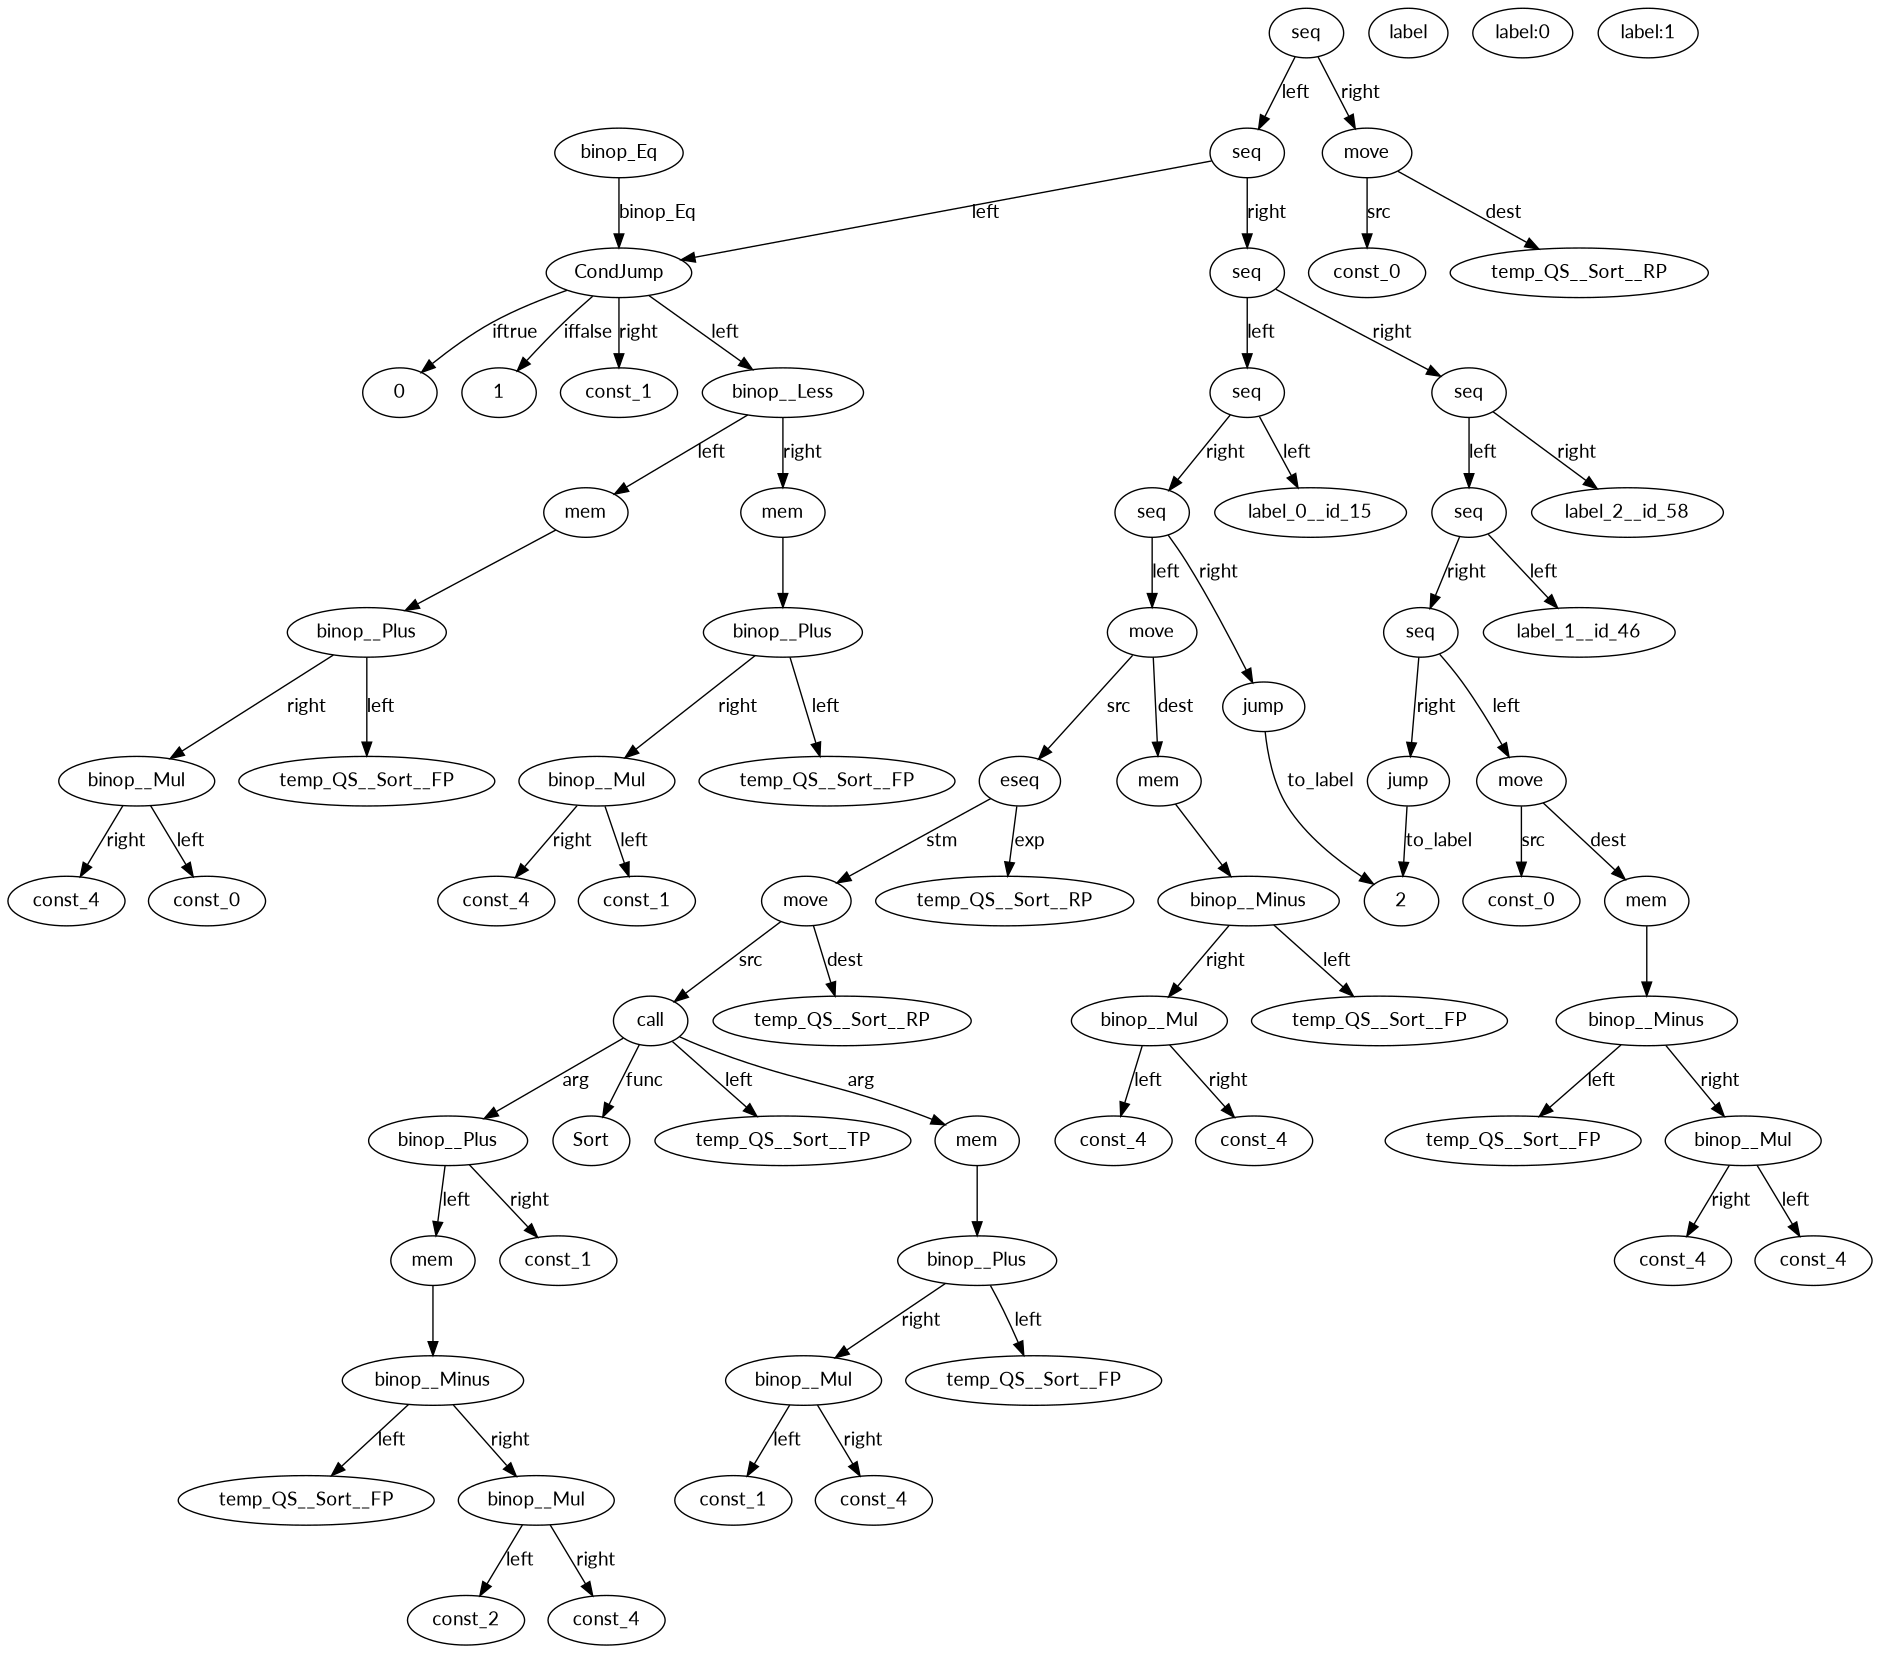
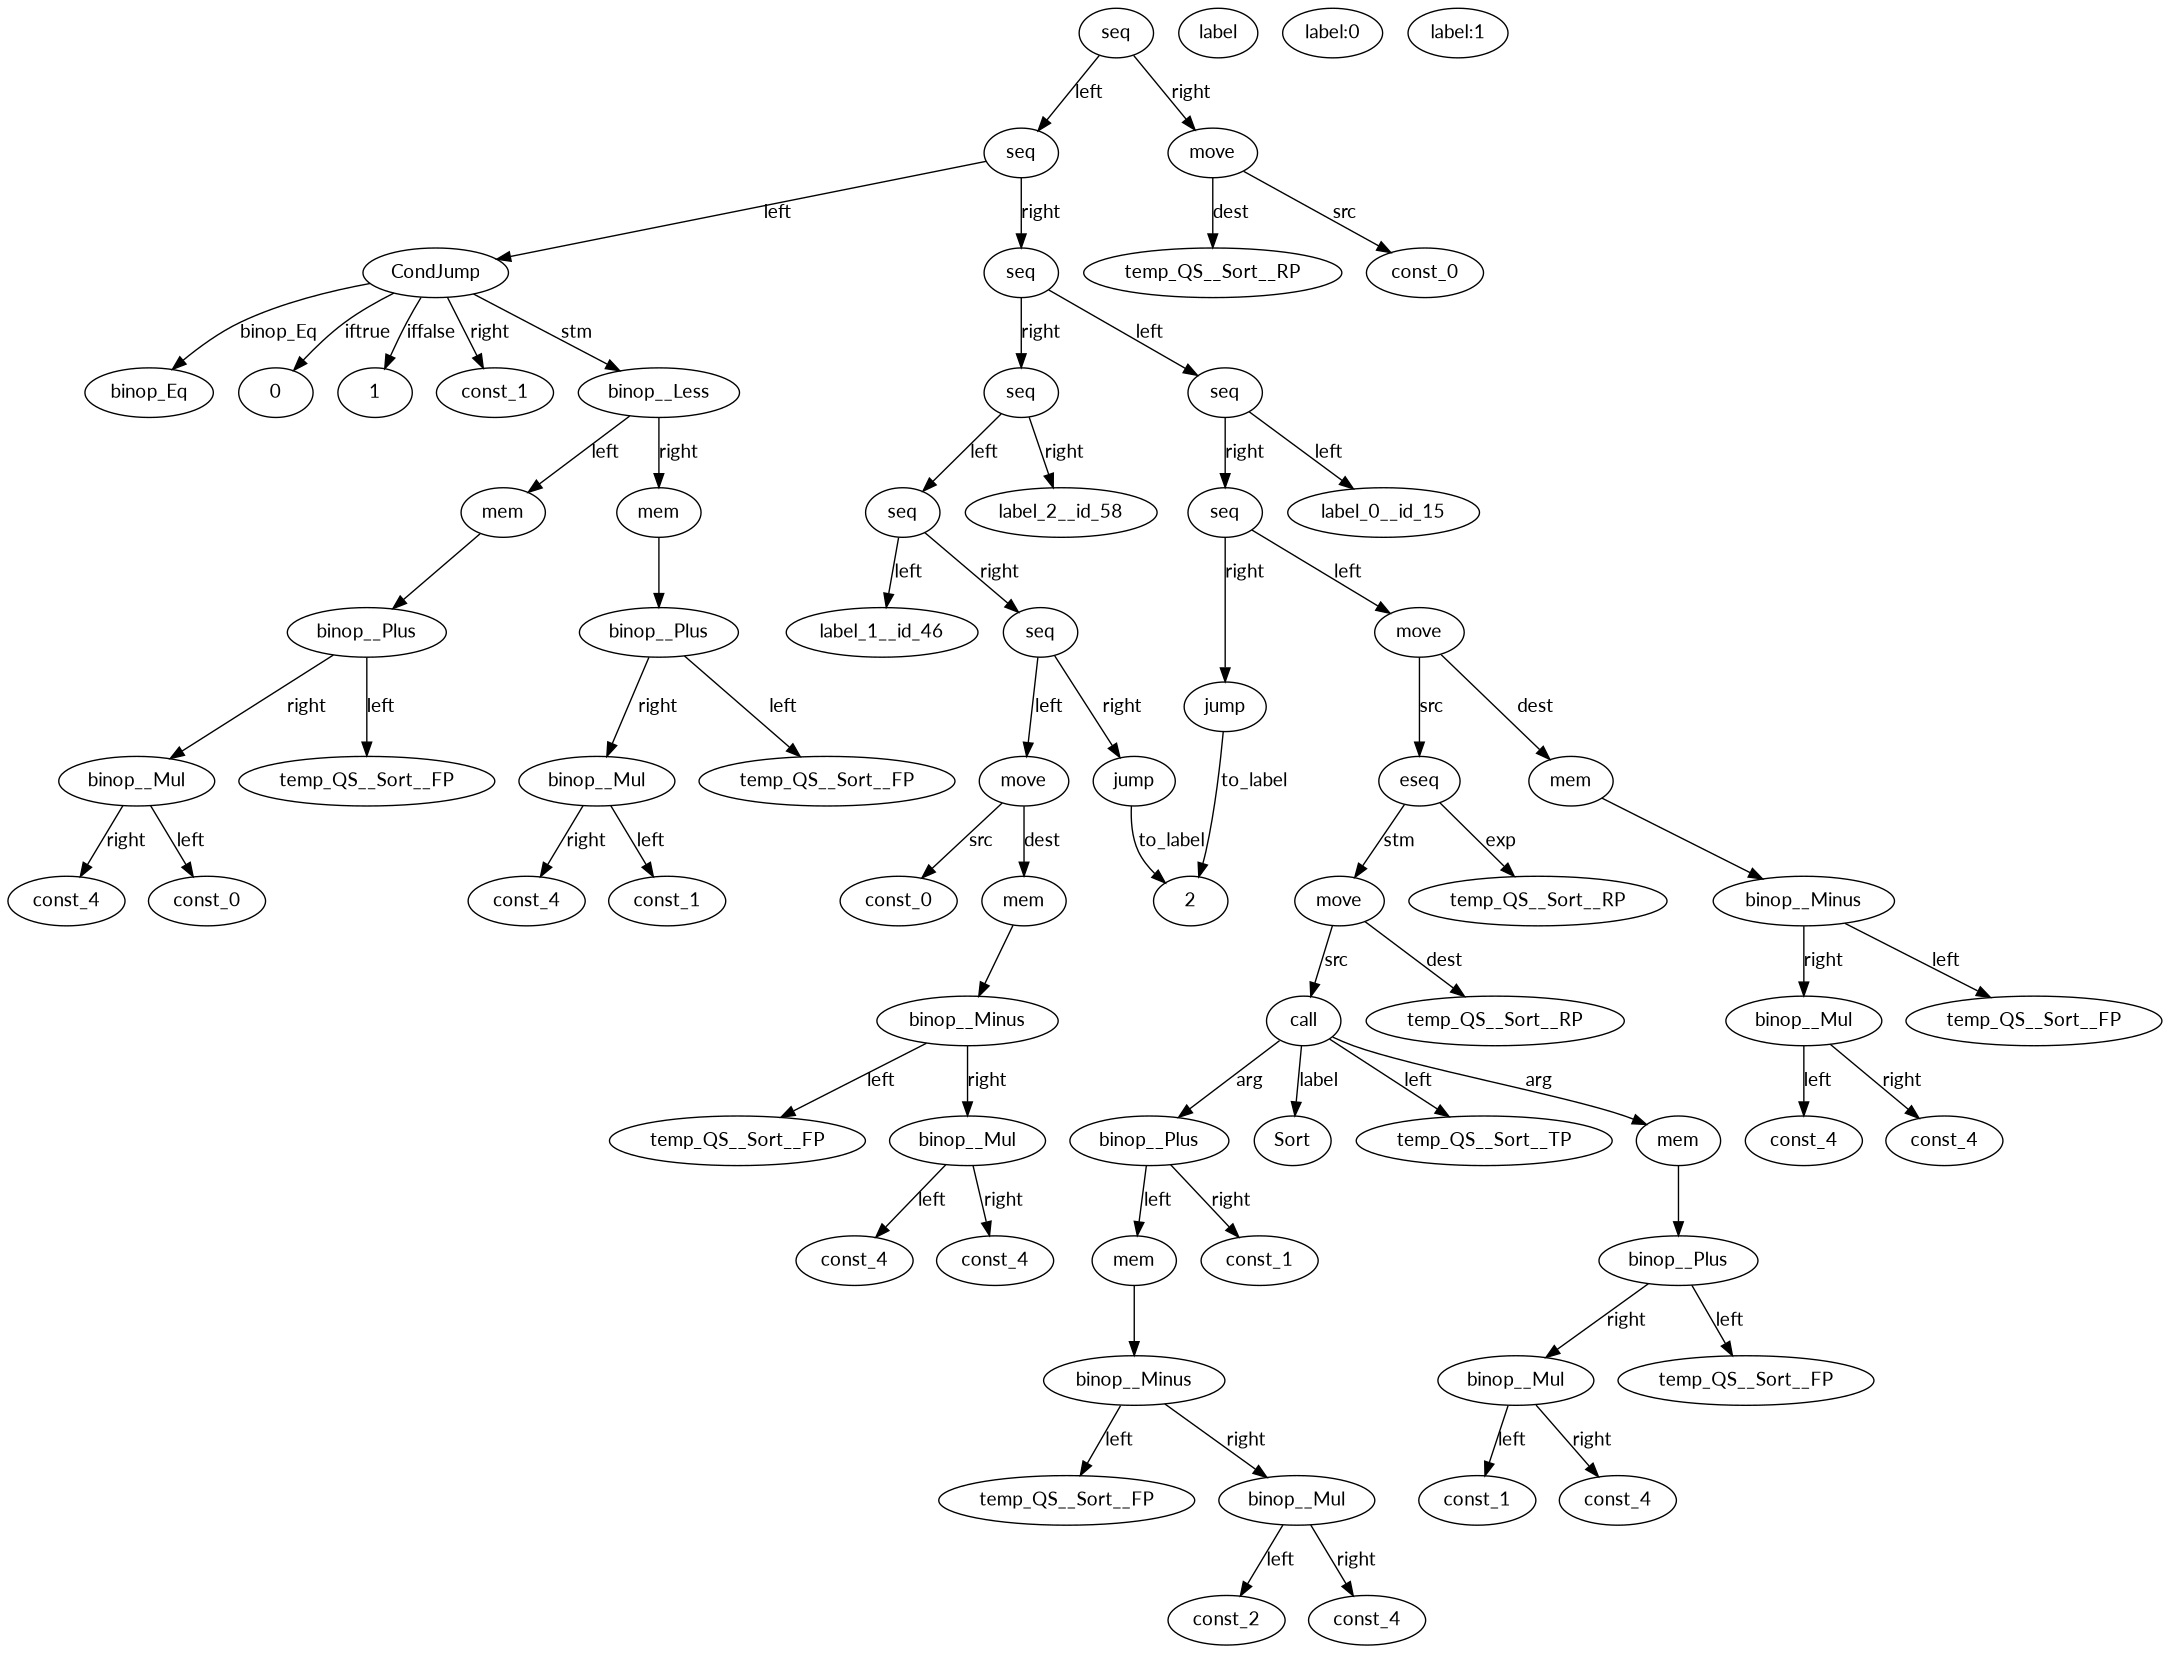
(619, 206) -> (271, 309)
(726, 333) -> (577, 333)
(645, 1081) -> (1319, 1081)
